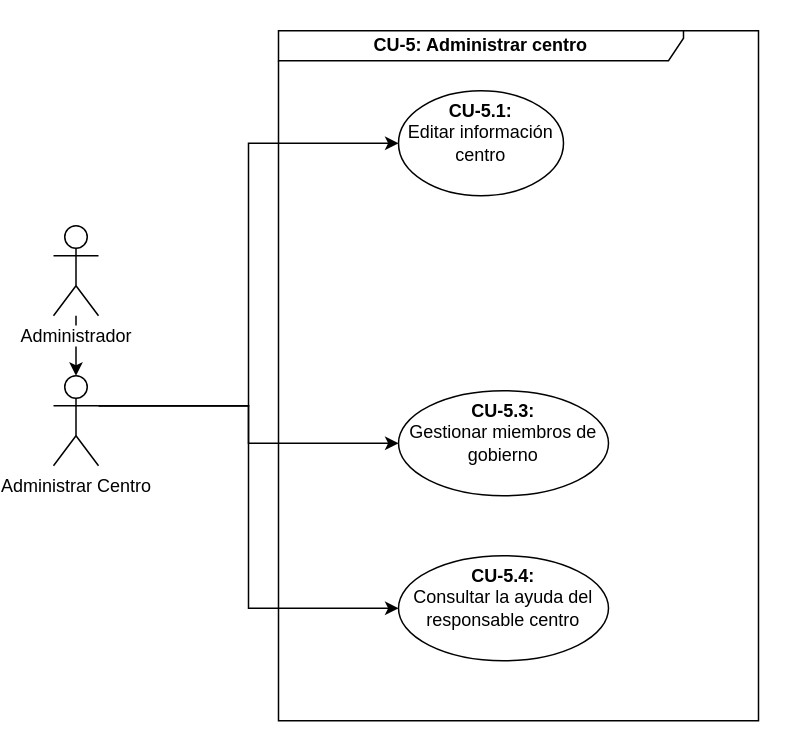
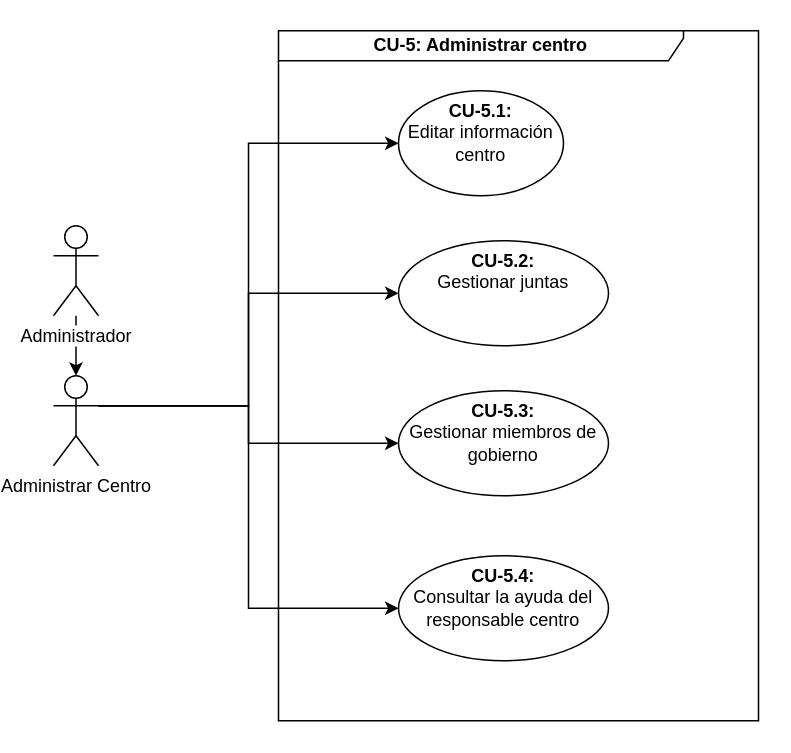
none -> (319, 293)
none -> (503, 293)
